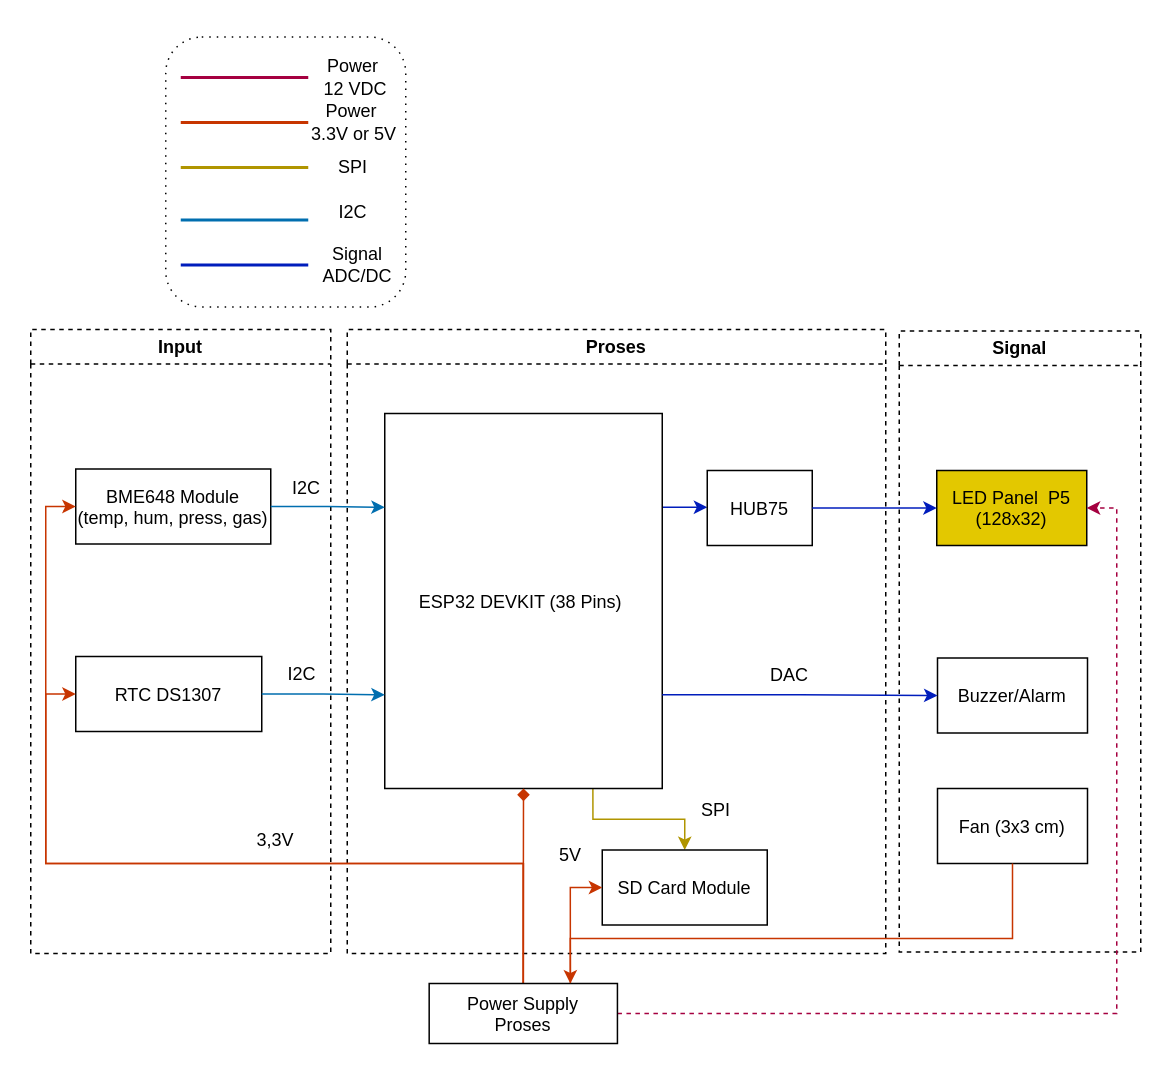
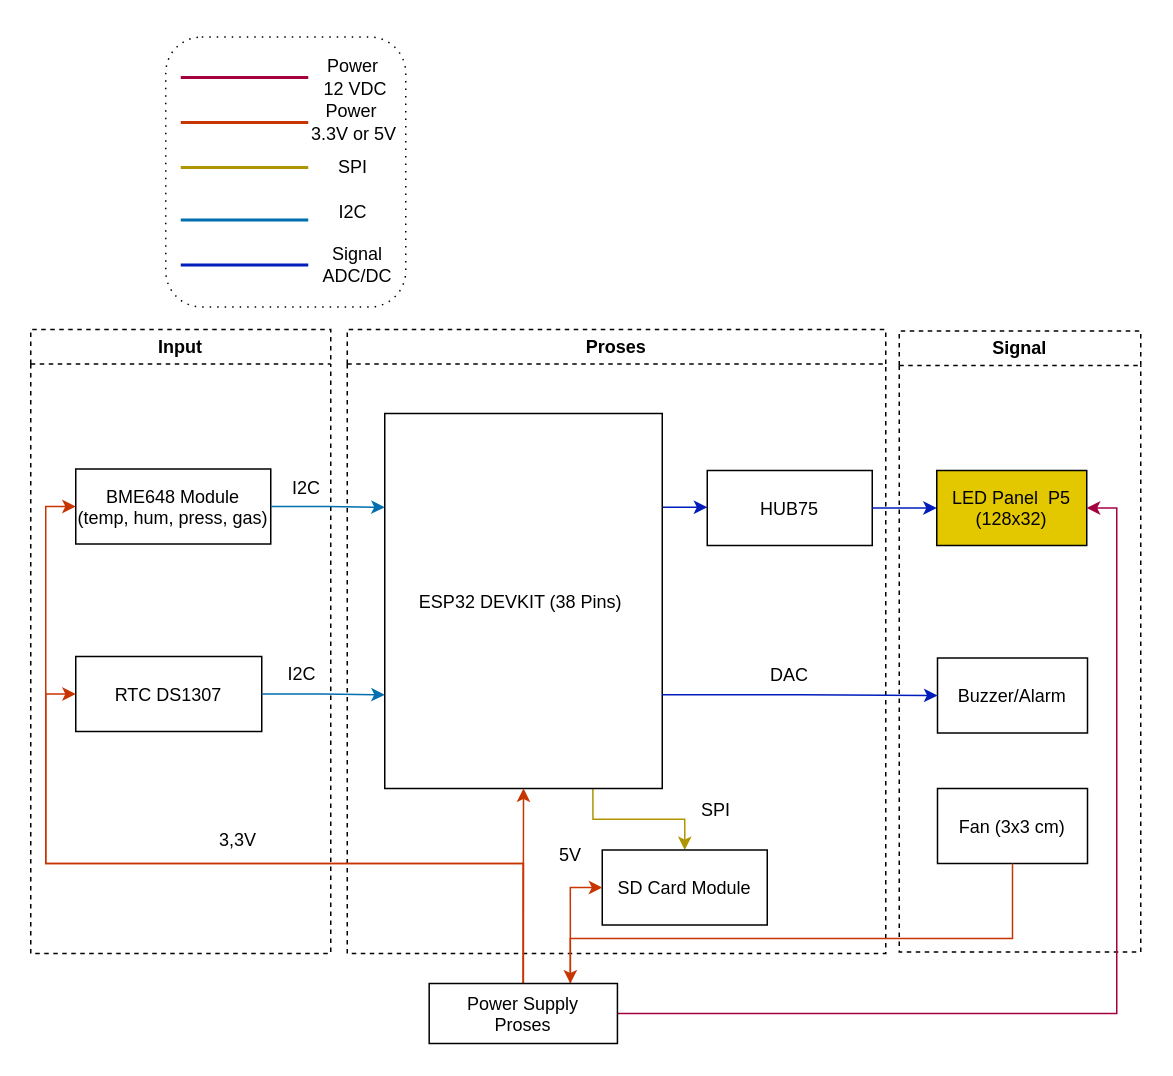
(760, 508) -> (790, 508)
(523, 801) -> (523, 800)
(278, 841) -> (241, 841)
(1117, 999) -> (1117, 999)
